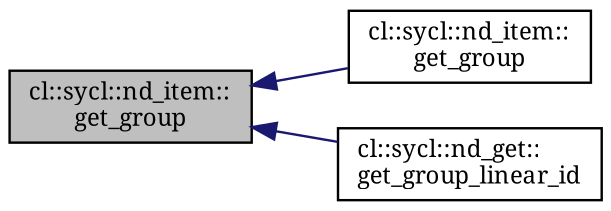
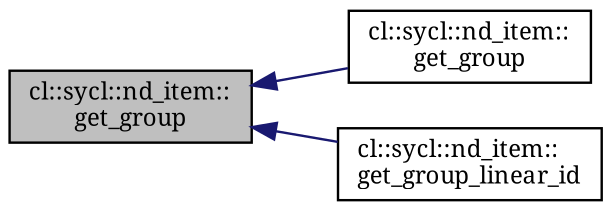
(470, 164) -> (470, 164)
